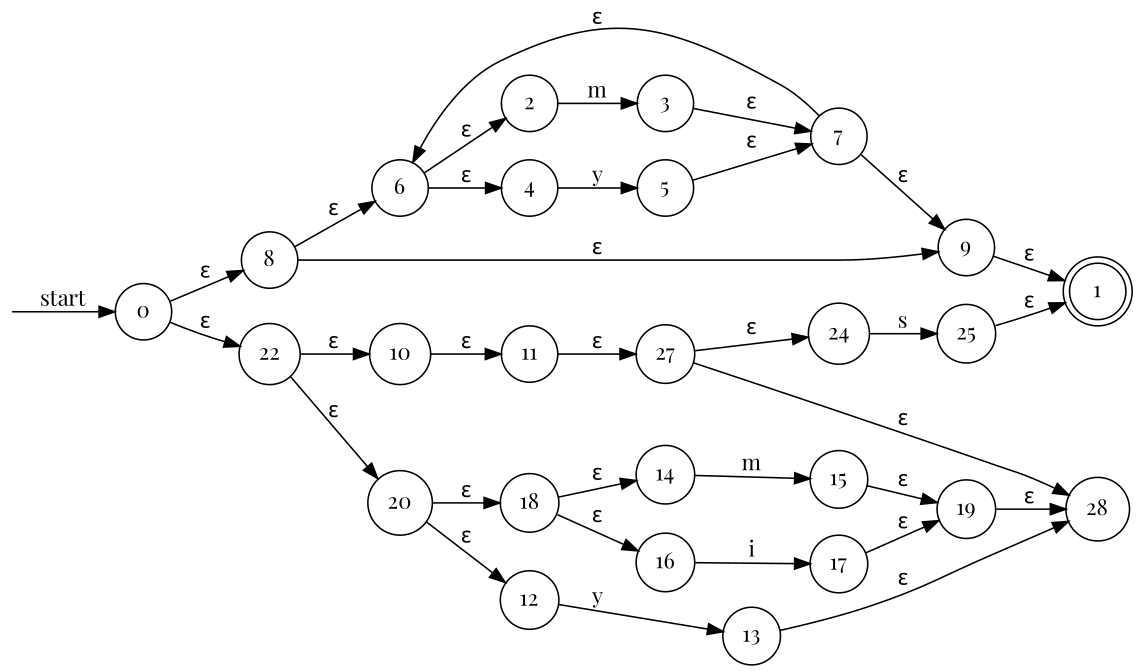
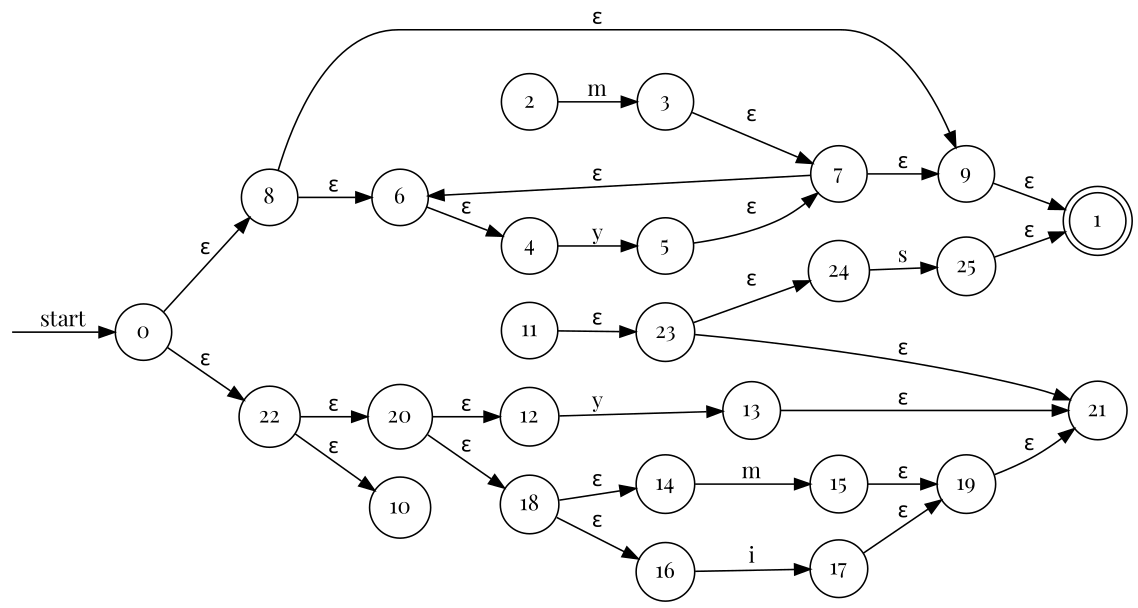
(458, 150) -> none
(458, 354) -> none
(665, 354) -> (665, 332)
(1098, 509) -> (1098, 410)
